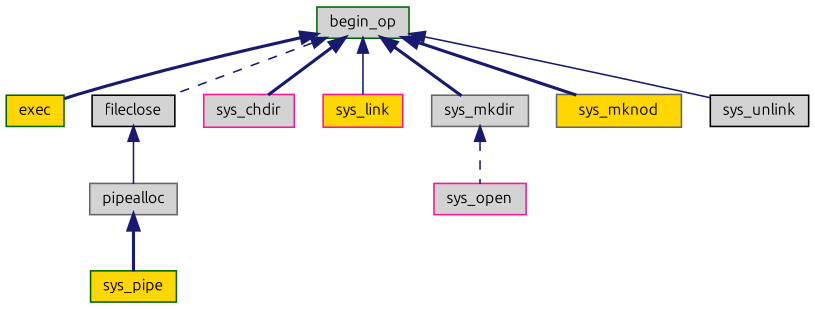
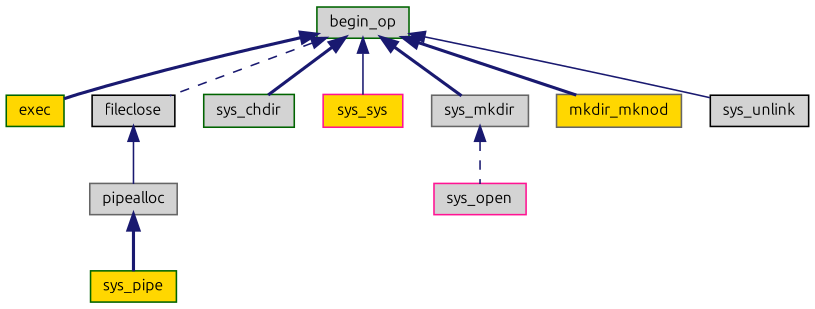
(249, 111) -> (249, 111)
(363, 111) -> (363, 111)
(619, 111) -> (619, 111)
